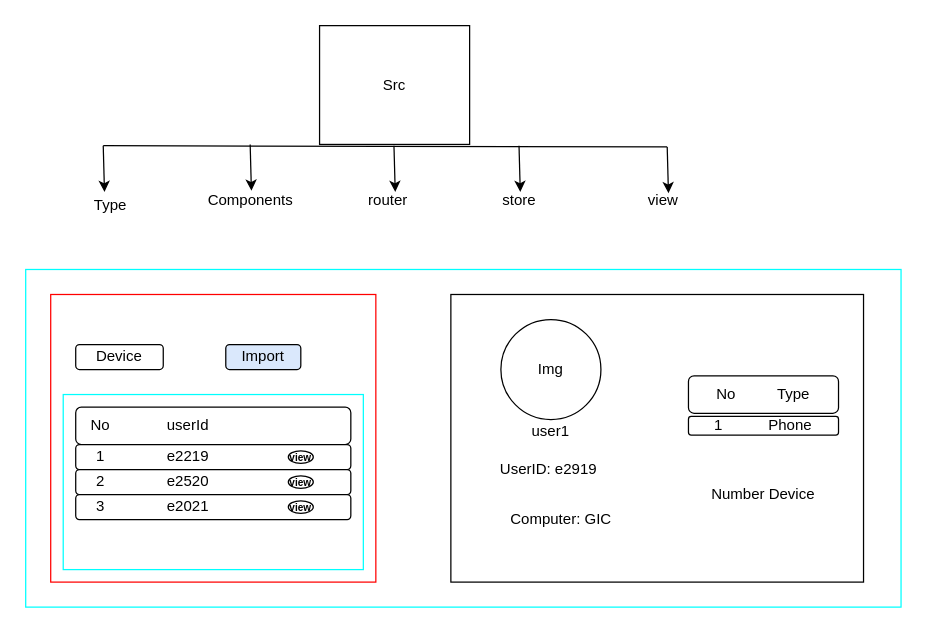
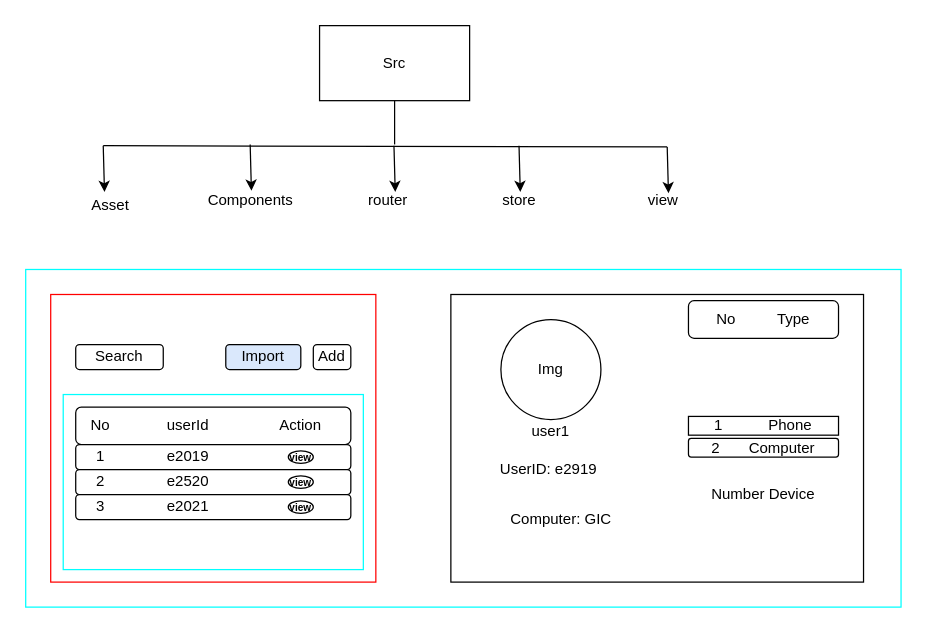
(394, 85) -> (394, 63)
(111, 206) -> (111, 206)
(119, 357) -> (119, 357)
none -> (332, 357)
(763, 394) -> (763, 319)
none -> (301, 426)
(763, 426) -> (763, 426)
none -> (763, 448)
(188, 457) -> (188, 457)
